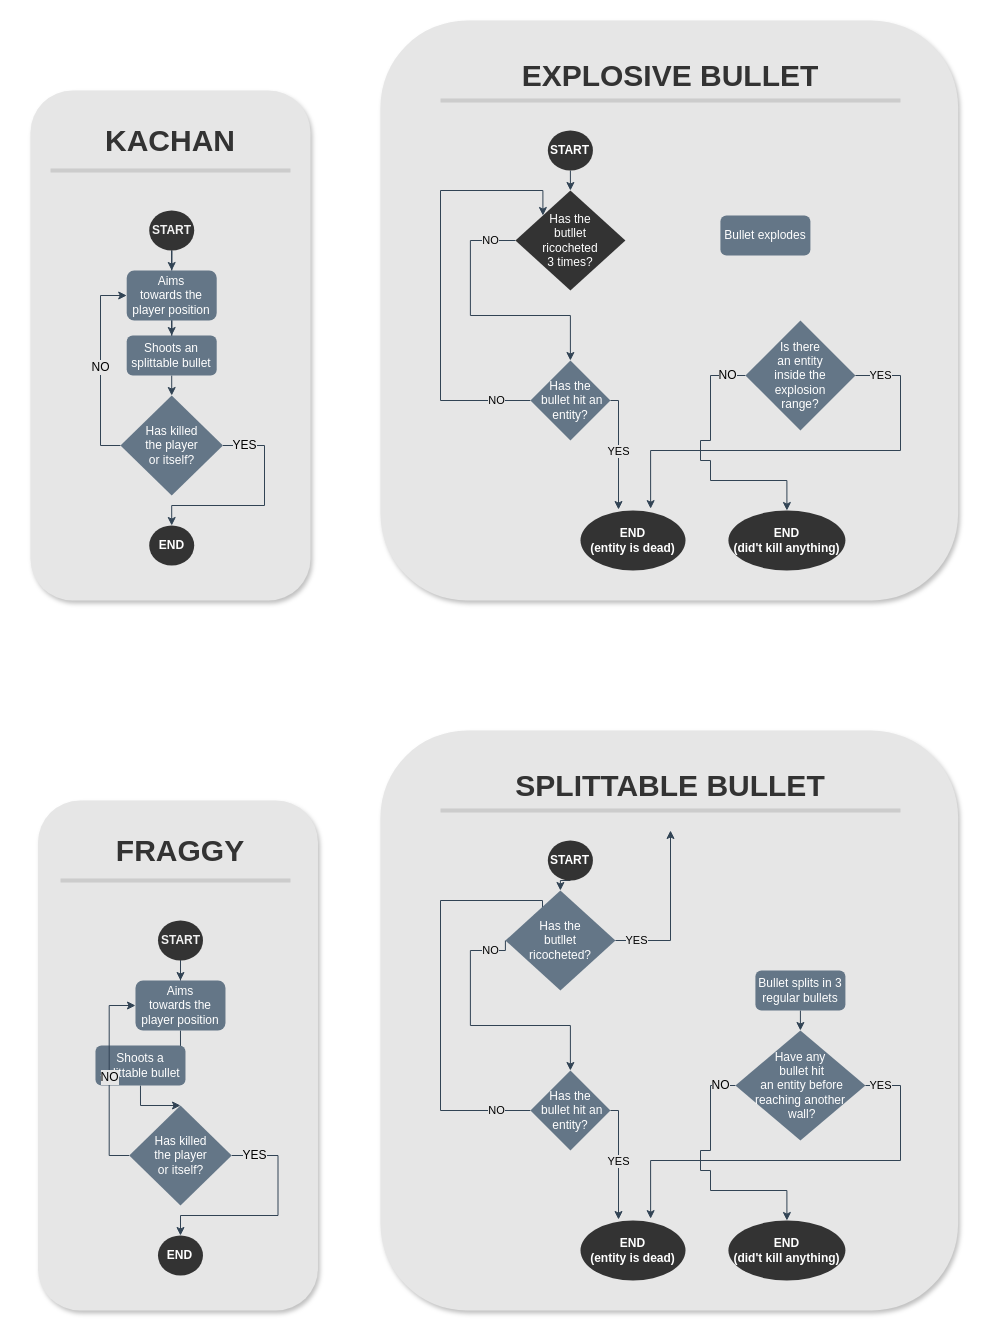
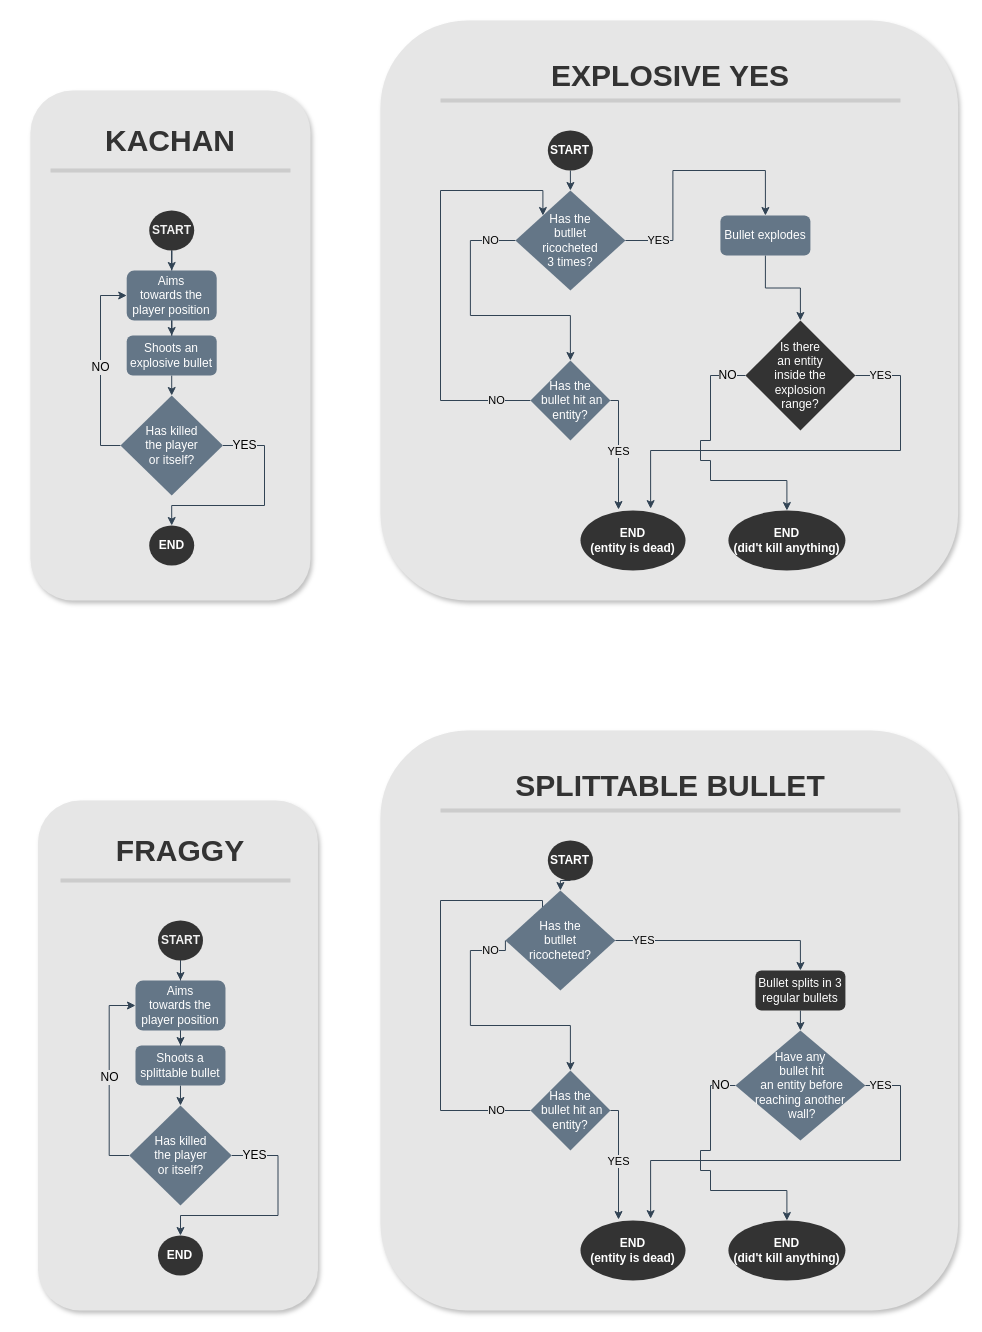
(671, 76) -> (671, 76)
none -> (737, 171)
(570, 241) -> (570, 241)
none -> (779, 288)
(172, 356) -> (172, 356)
(800, 376) -> (800, 376)
(671, 890) -> (745, 941)
(800, 991) -> (800, 991)
(140, 1066) -> (180, 1066)
